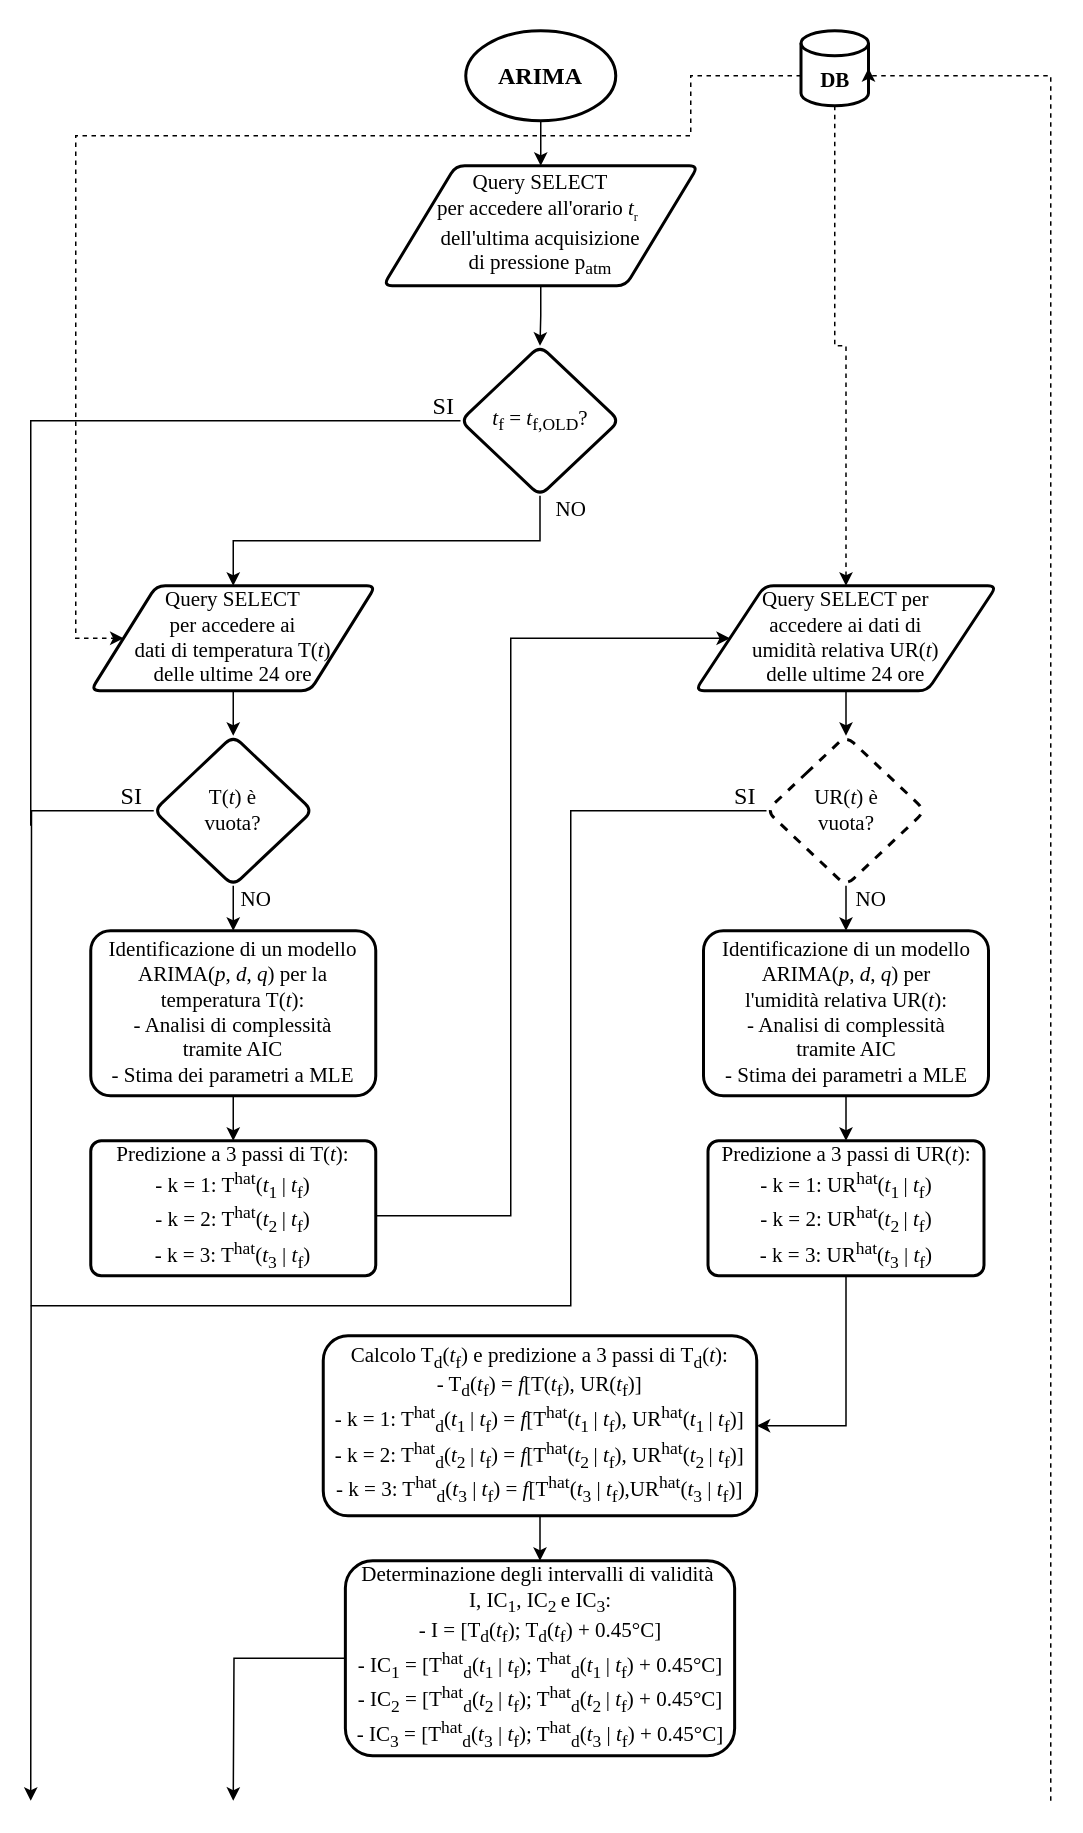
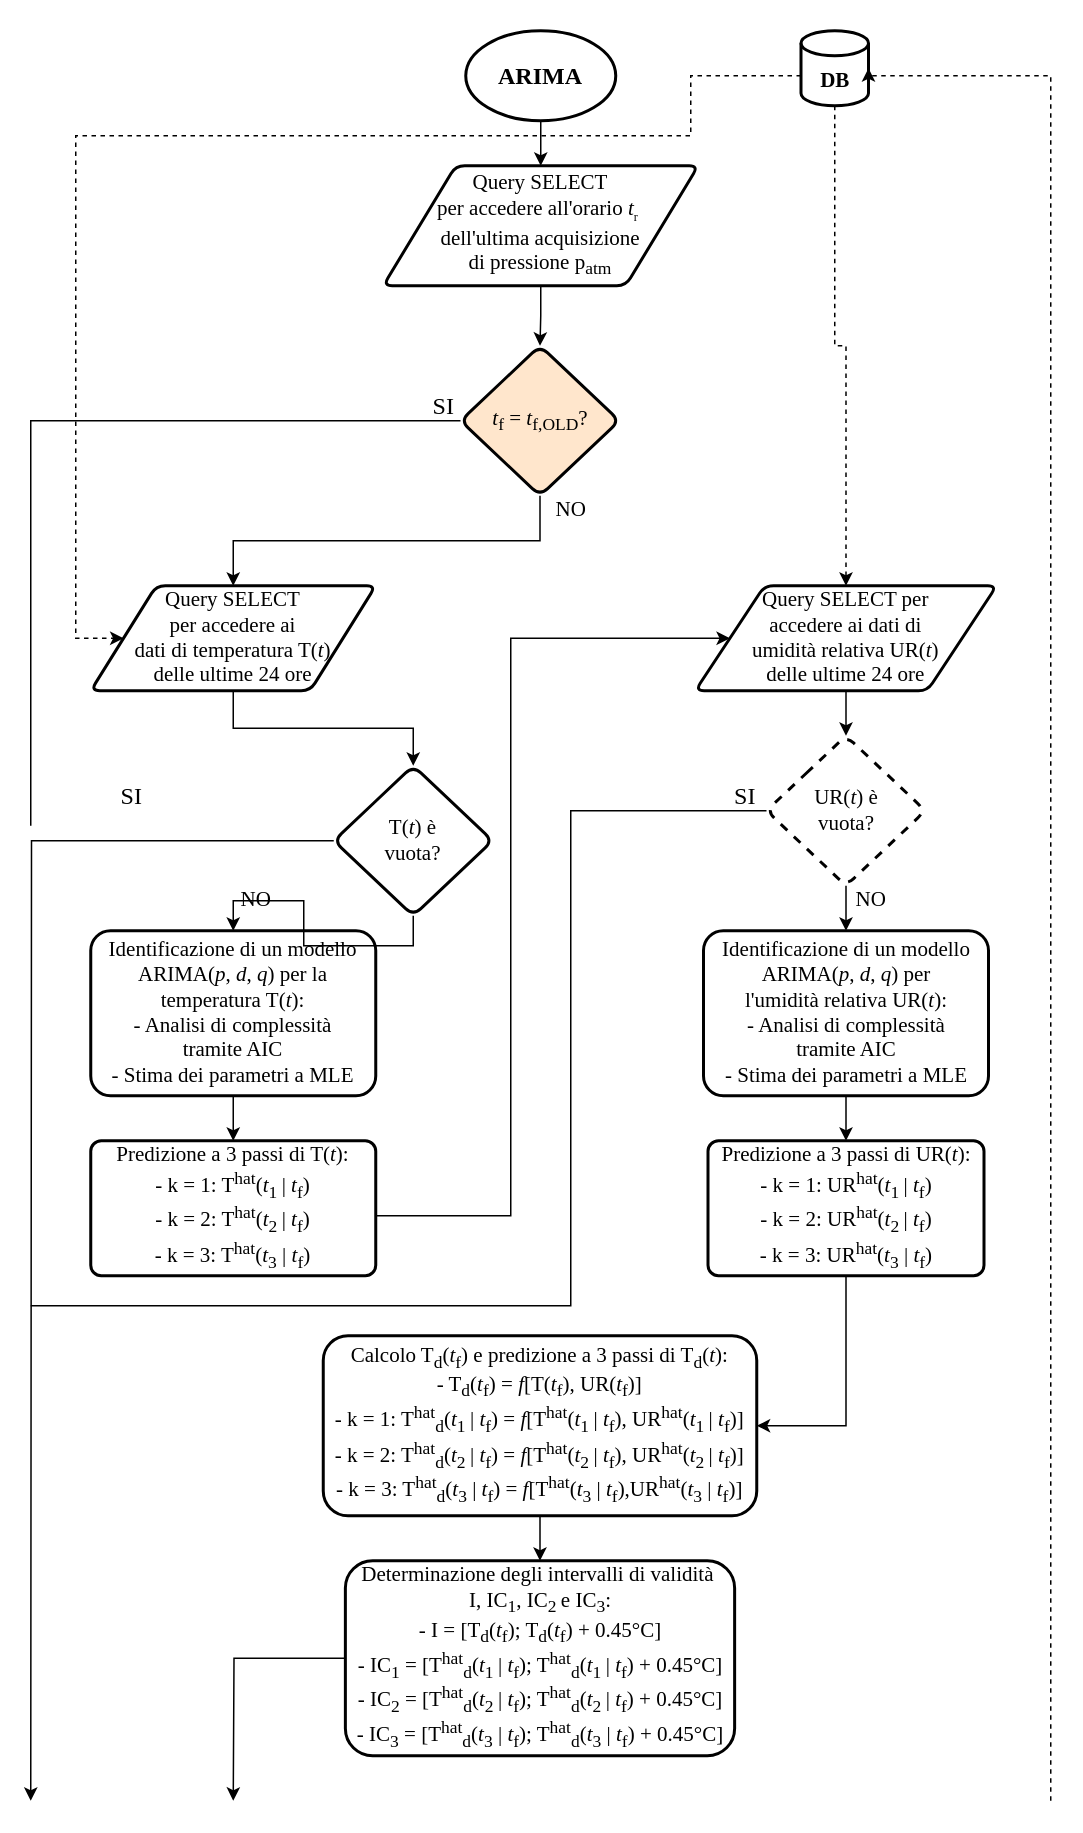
(540, 421) -> (540, 421)
(233, 811) -> (413, 841)
